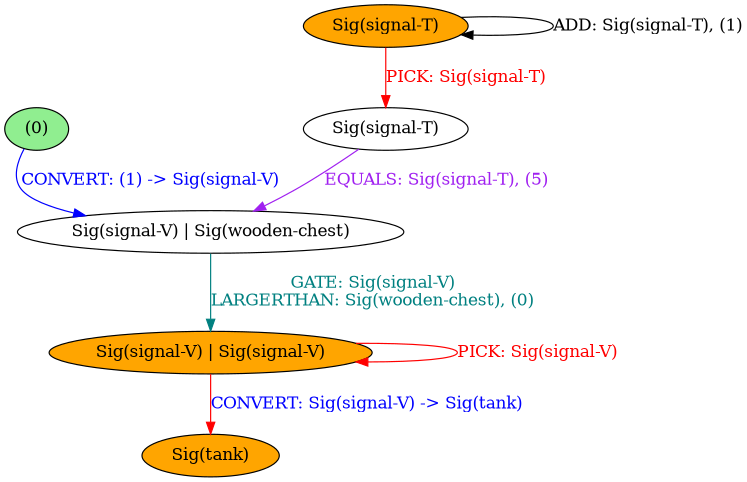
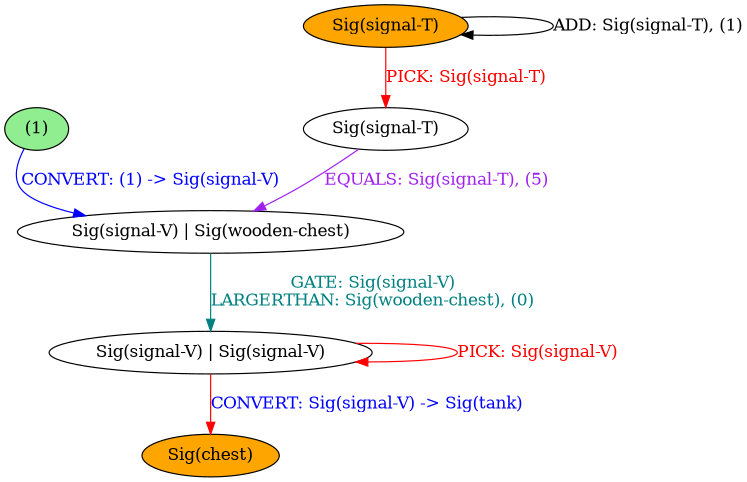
(37, 129) -> (37, 129)
(211, 353) -> (211, 353)
(211, 456) -> (211, 456)
